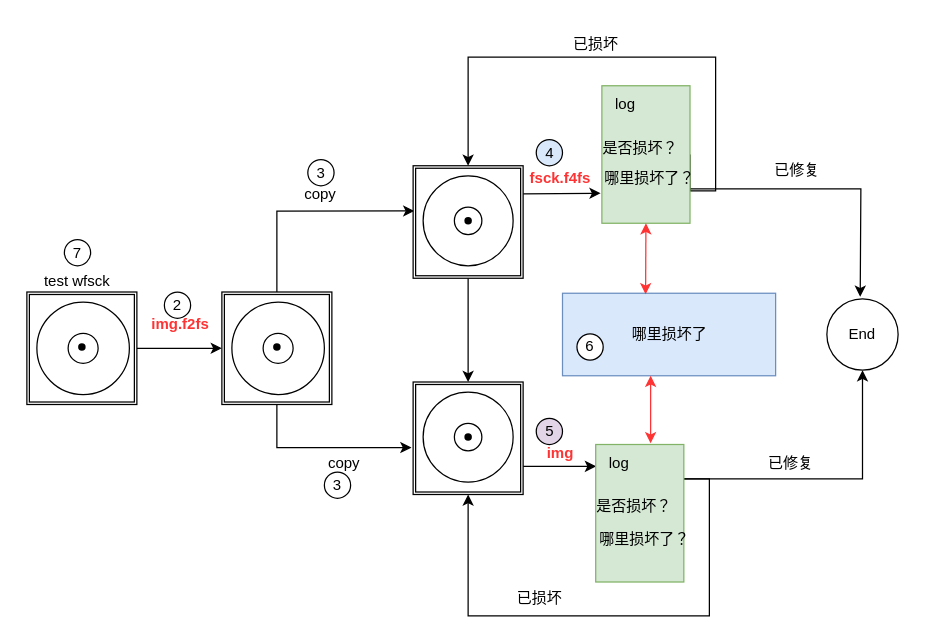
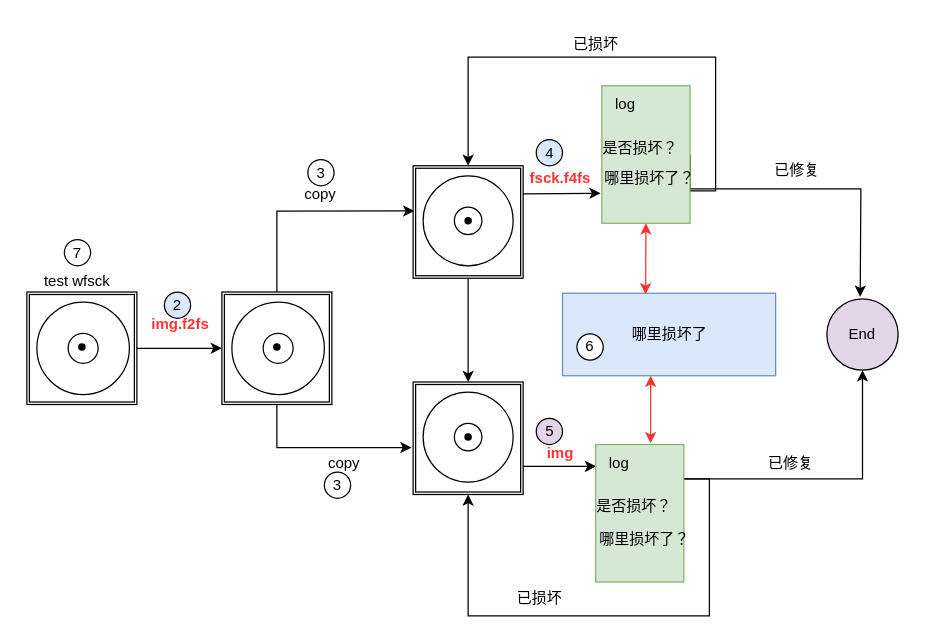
(178, 305) -> (178, 305)
(863, 334) -> (863, 334)
